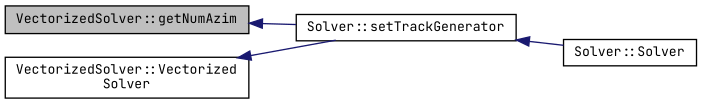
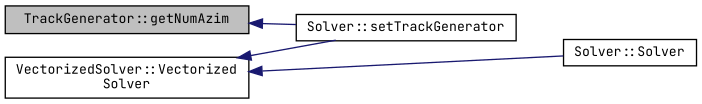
(127, 20) -> (127, 20)
(546, 43) -> (413, 63)
